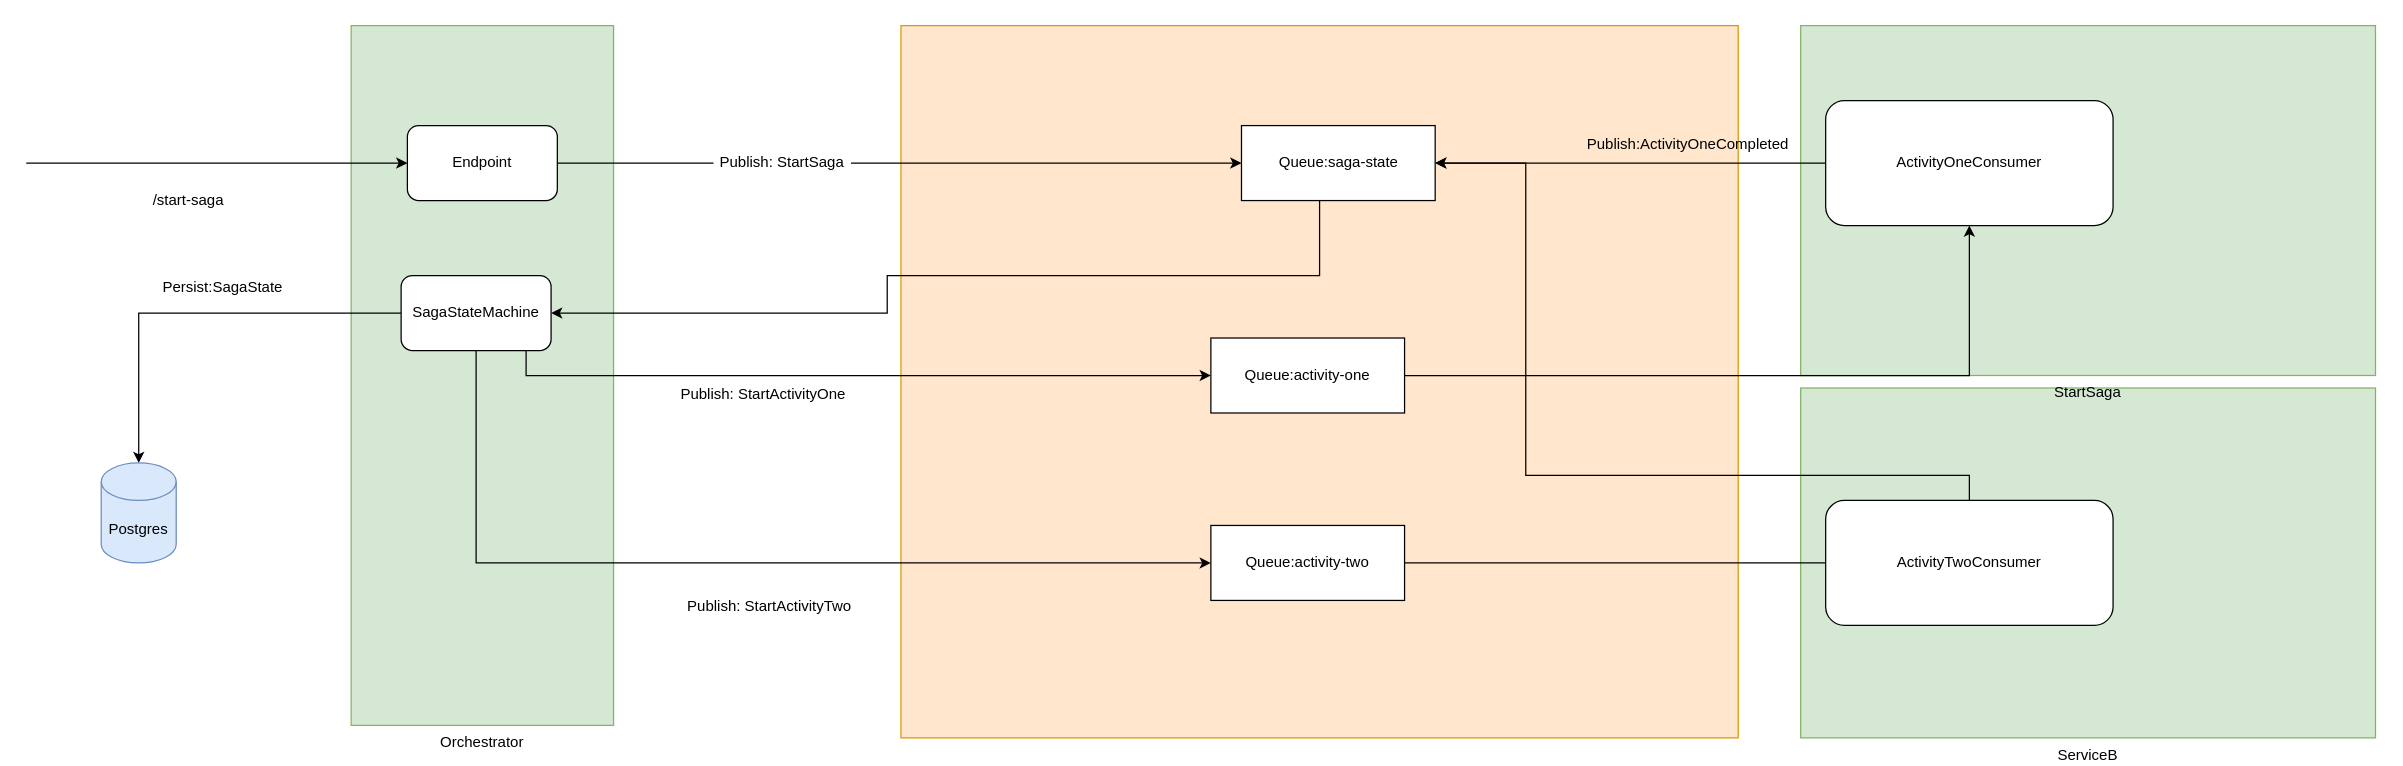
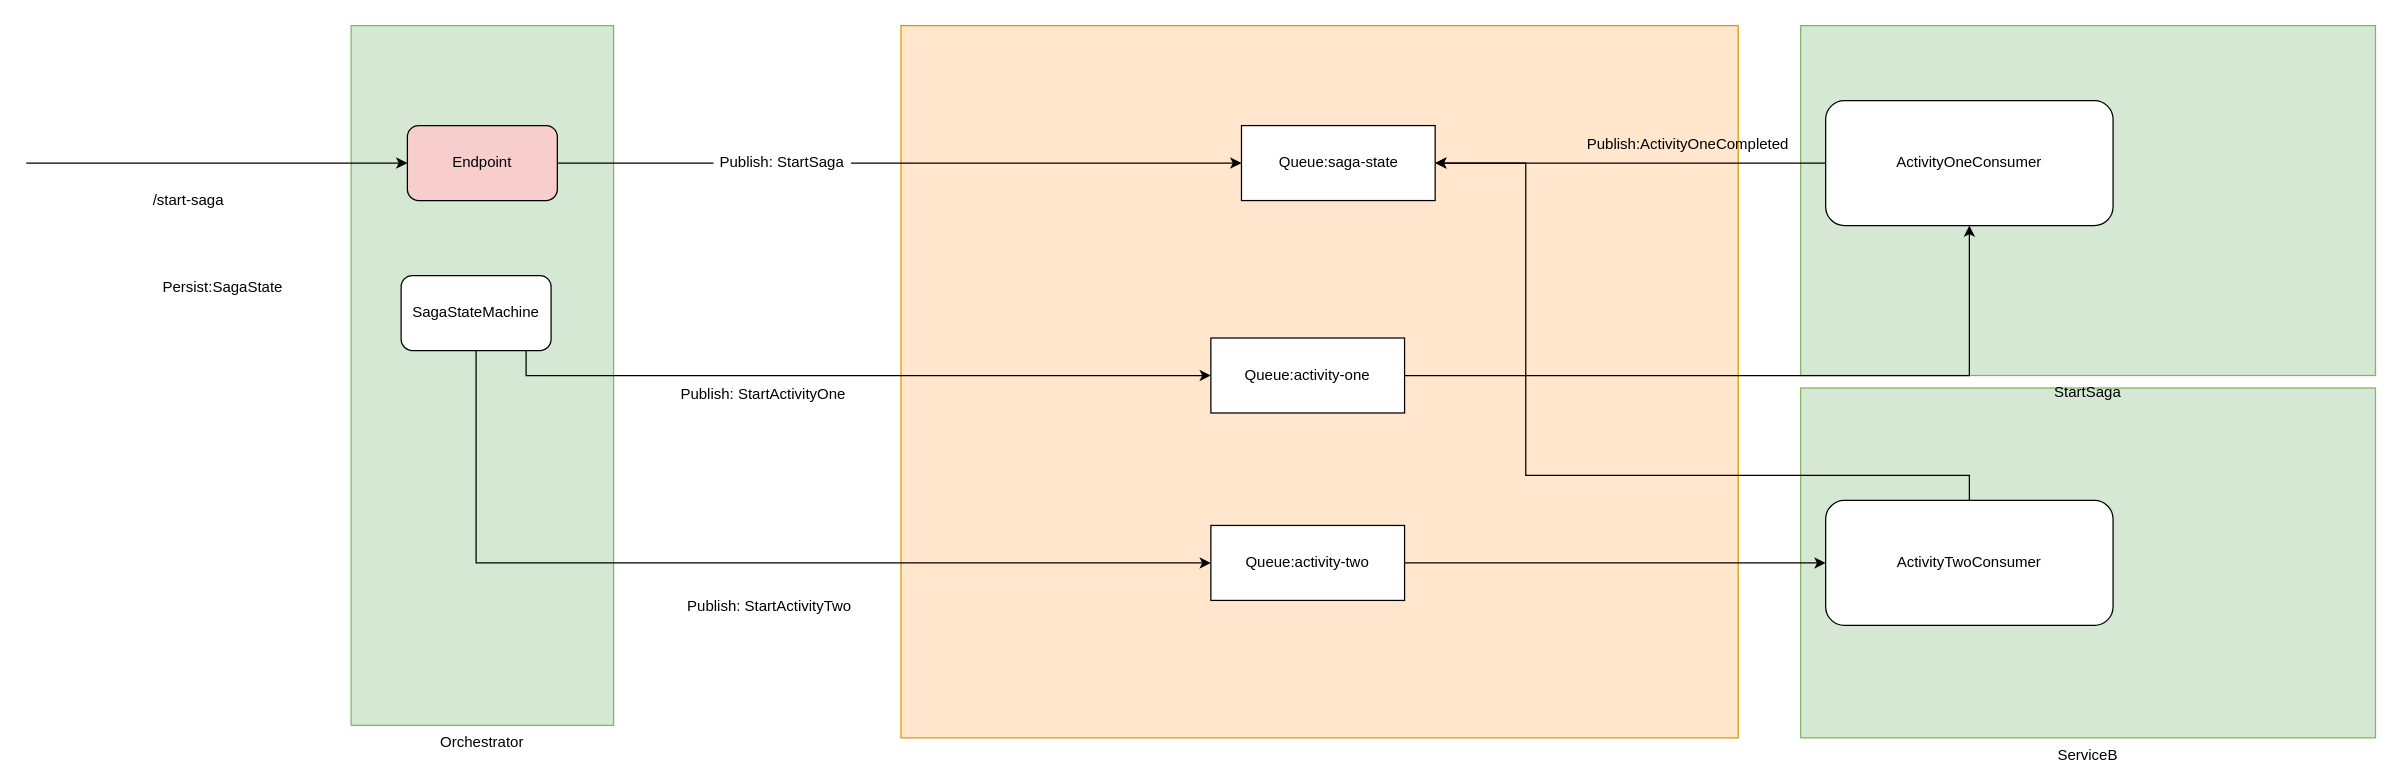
(482, 163) -> (482, 163)
(958, 276) -> none
(198, 313) -> none
(138, 513) -> none
(1819, 563) -> (1816, 563)
